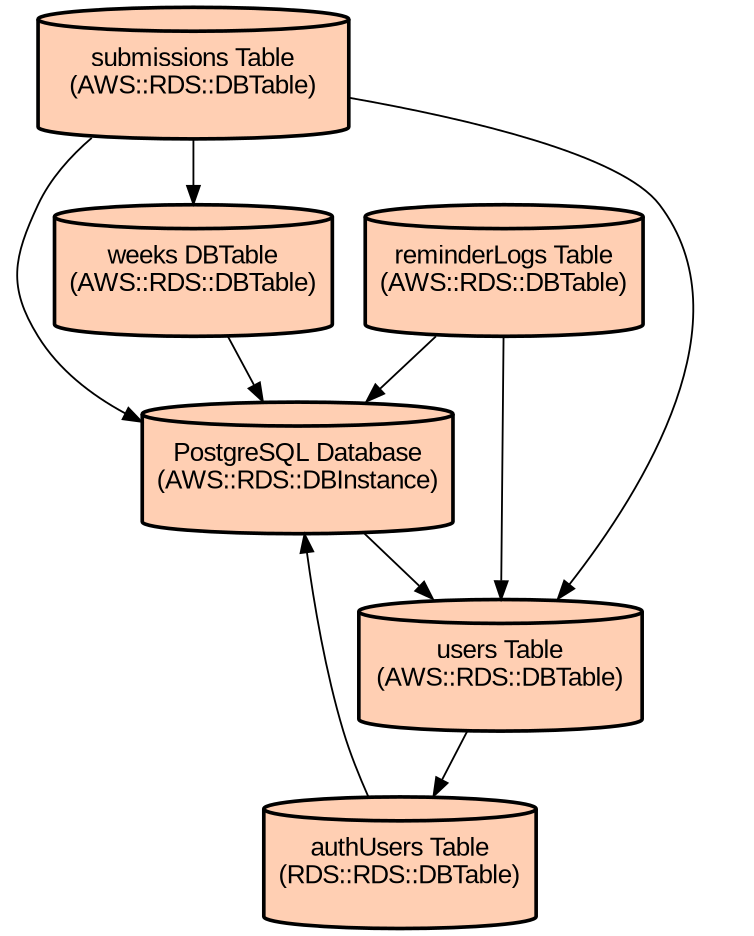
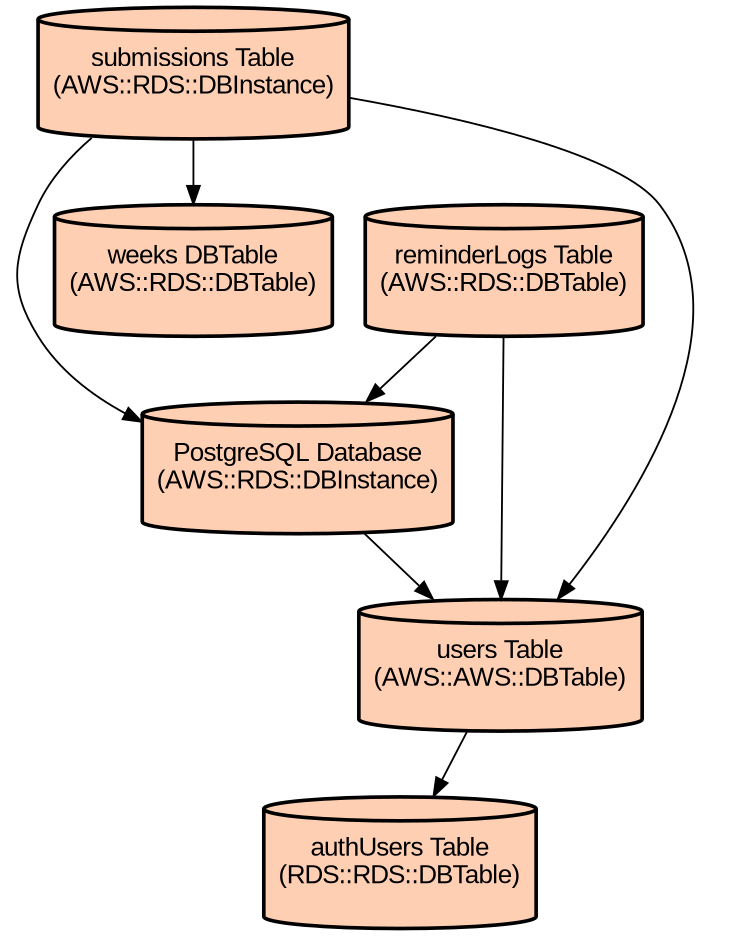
(193, 73) -> (193, 73)
(241, 361) -> none
(501, 665) -> (501, 665)
(329, 677) -> none
